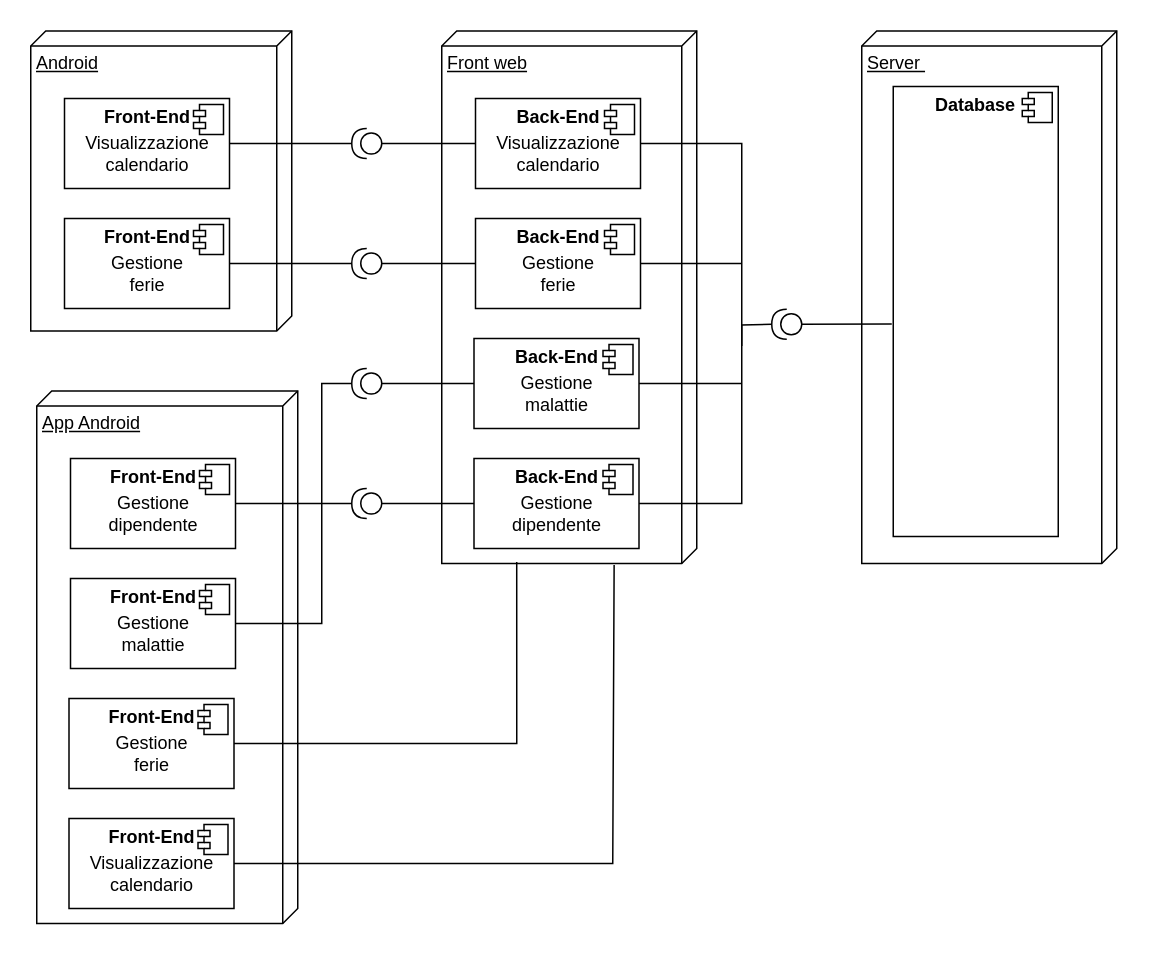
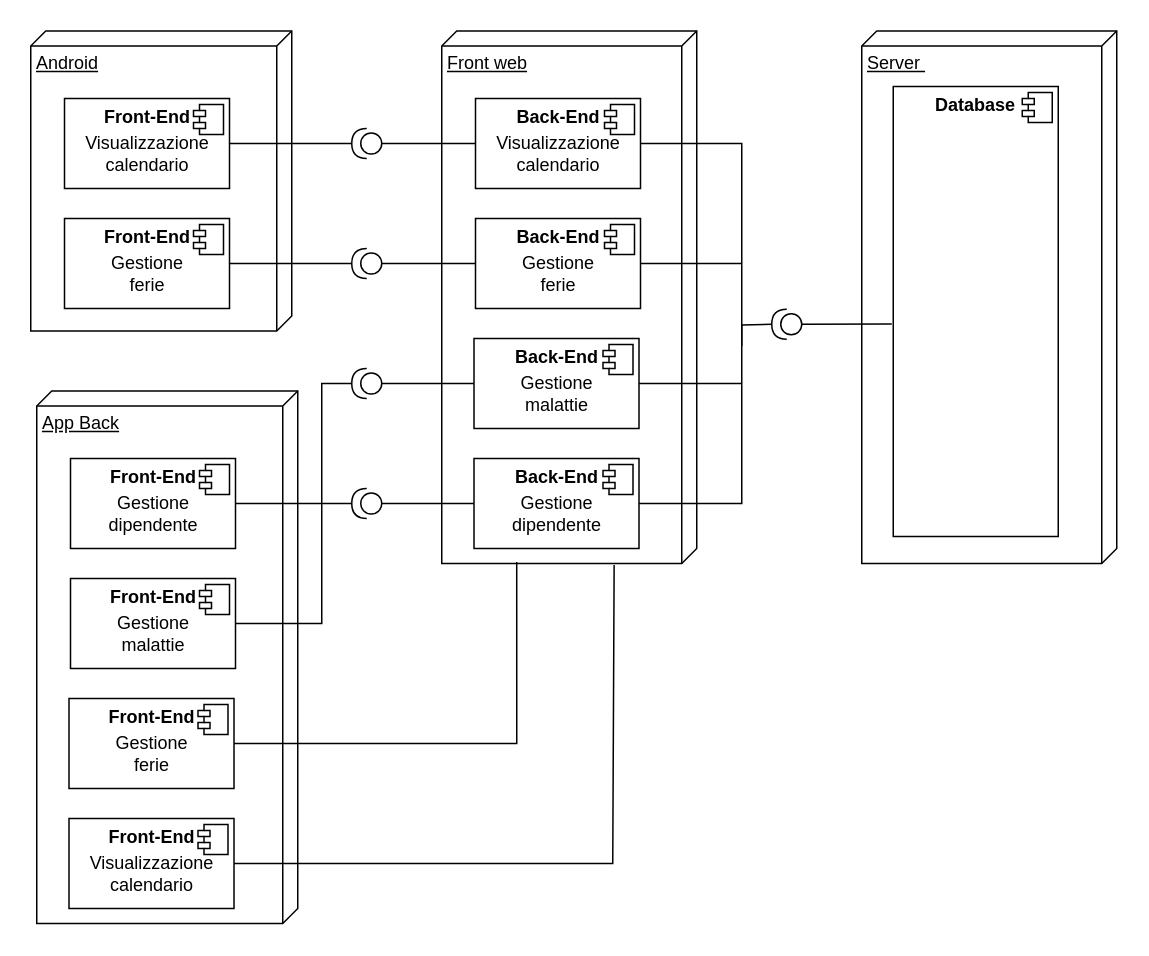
(94, 424) -> (81, 424)
